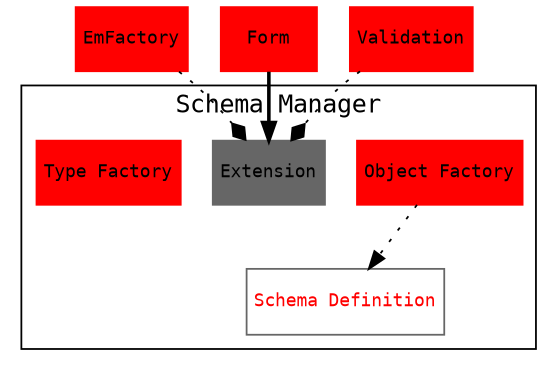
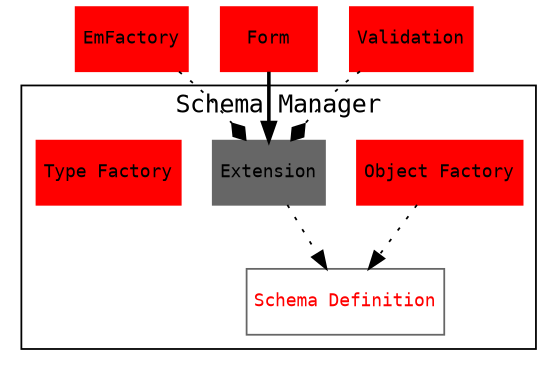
none -> (302, 229)
